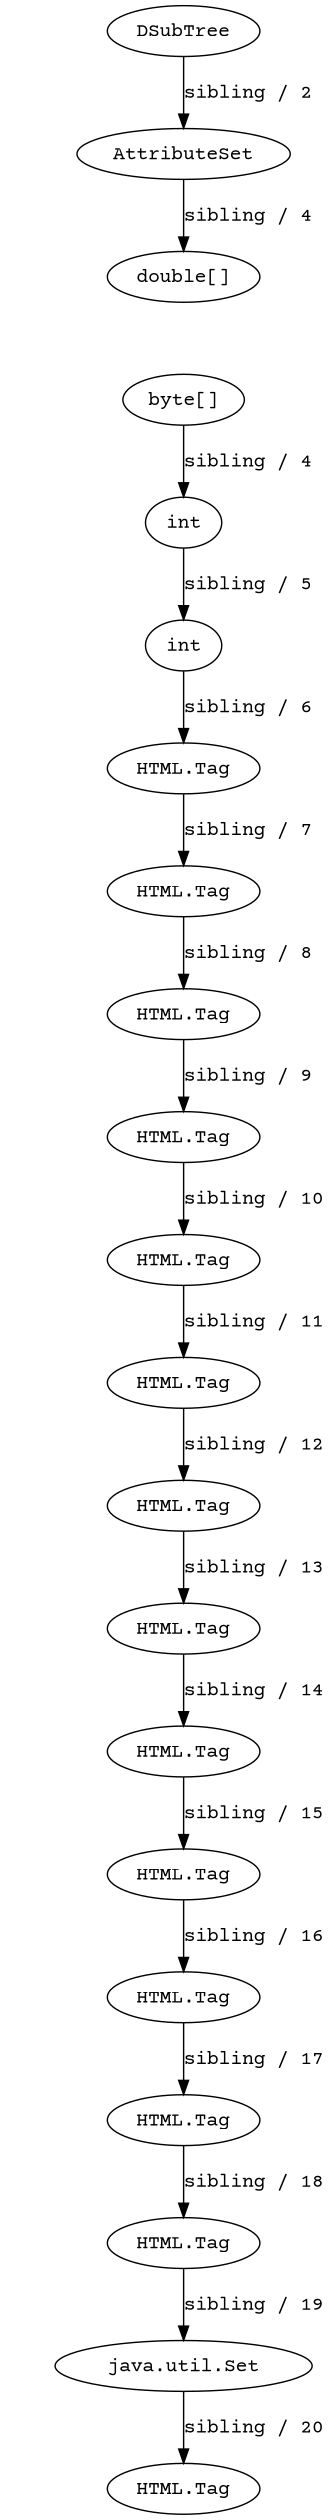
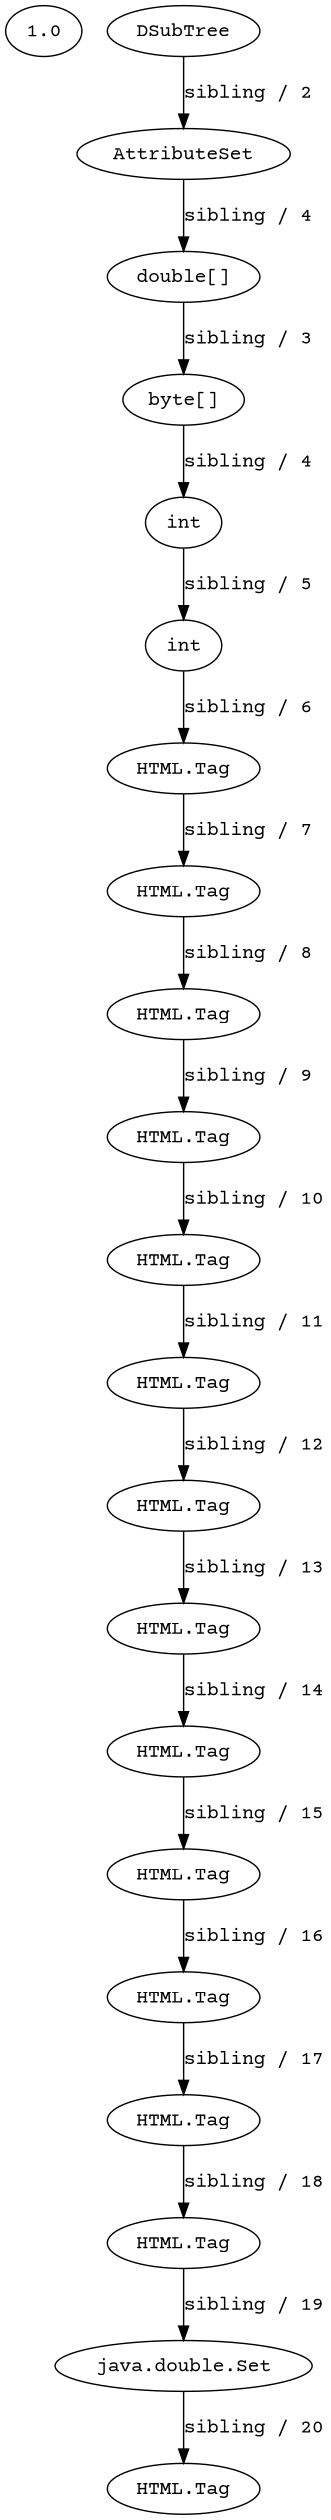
none -> (44, 31)
none -> (184, 331)
(184, 2366) -> (184, 2366)
